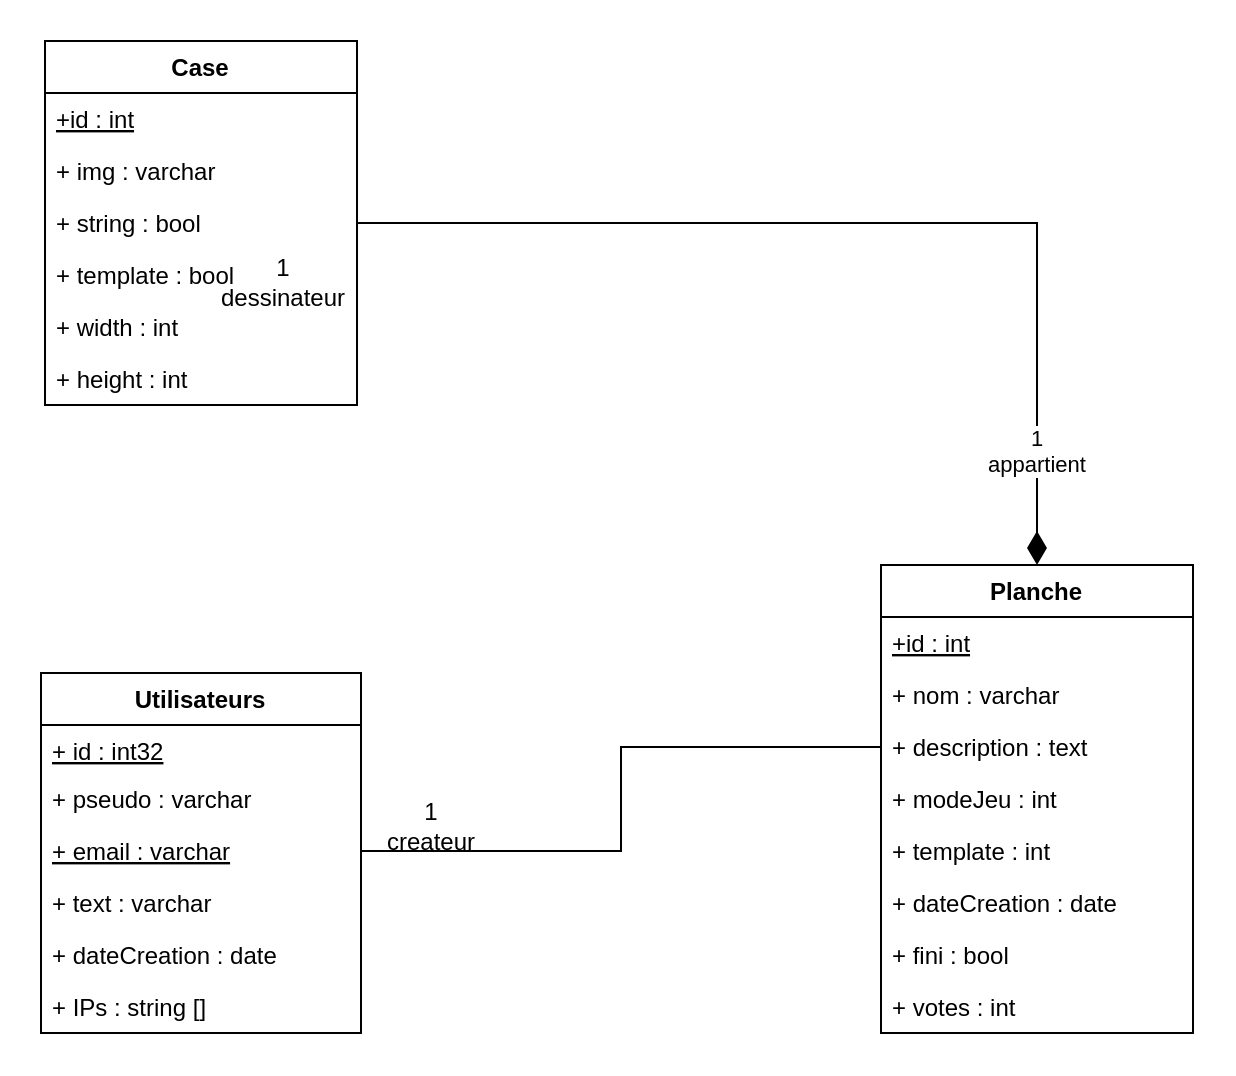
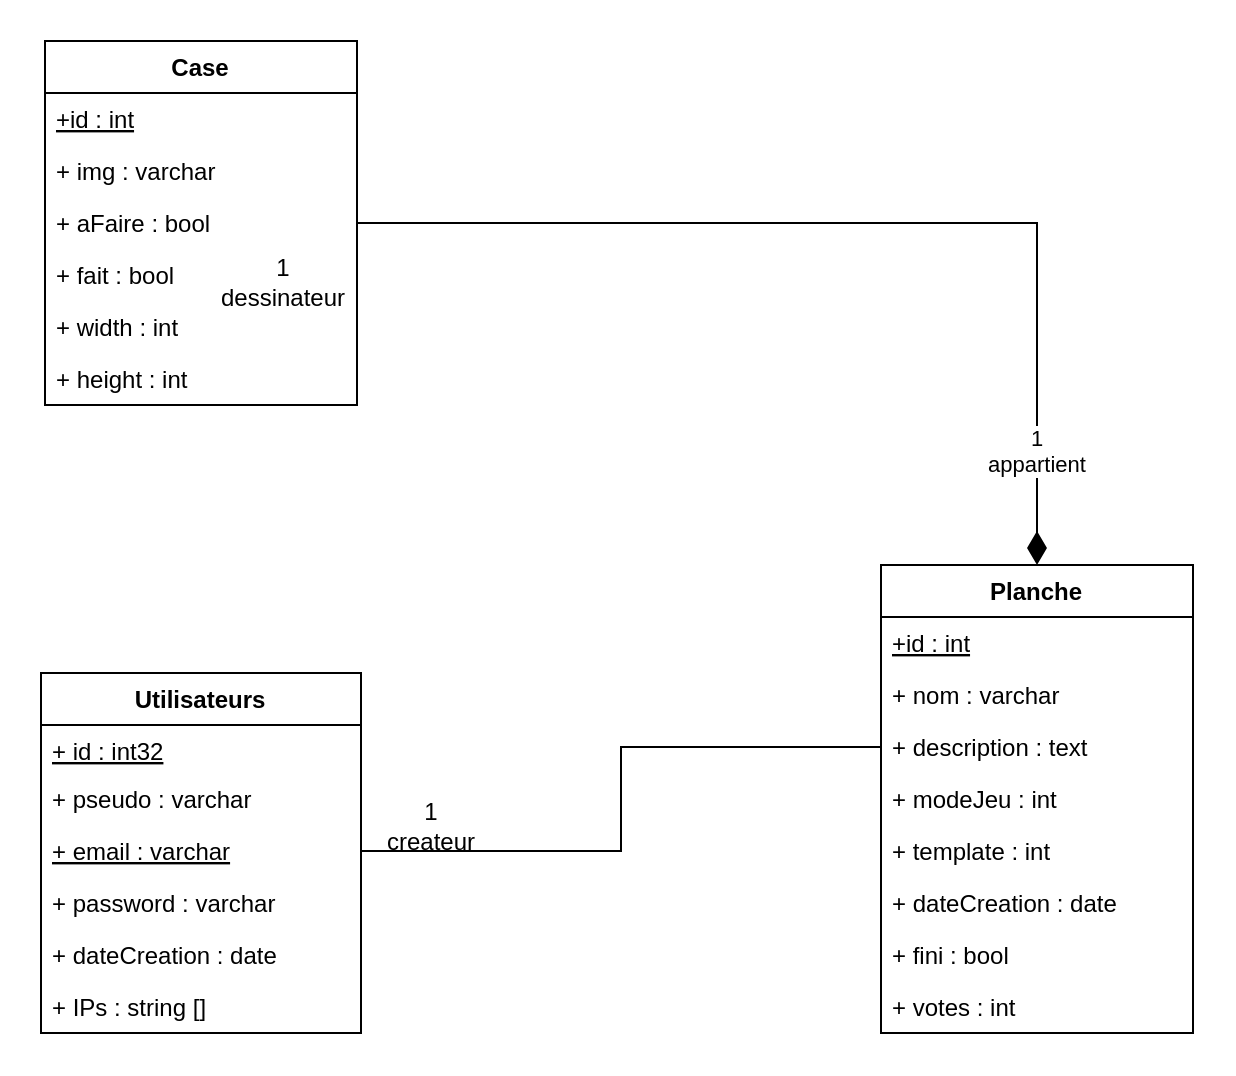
(138, 224) -> (138, 224)
(152, 276) -> (125, 276)
(147, 904) -> (174, 904)
